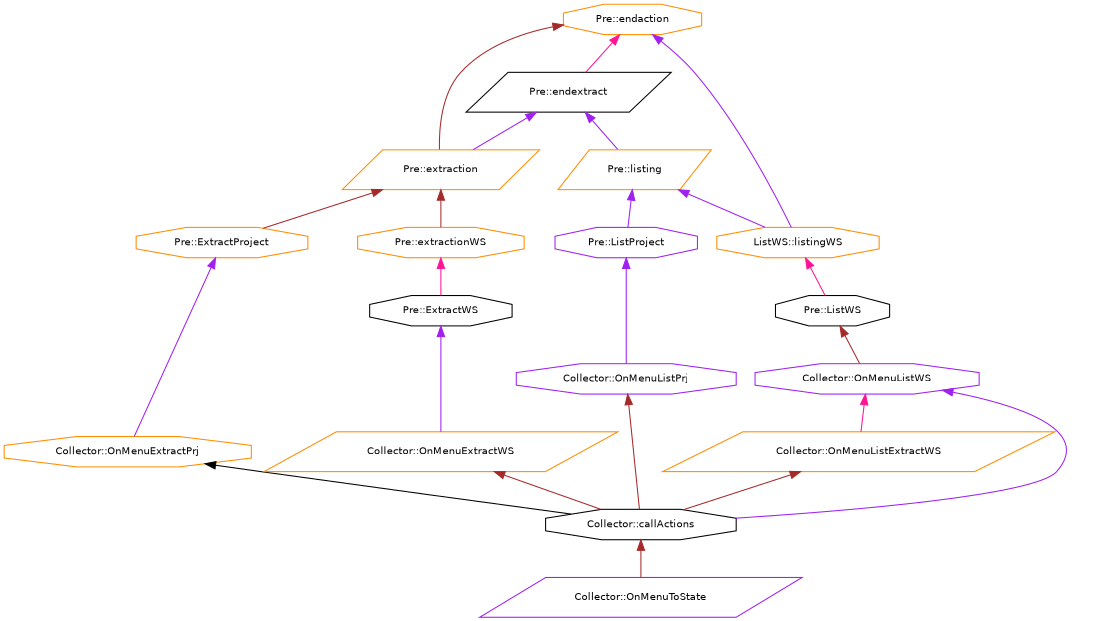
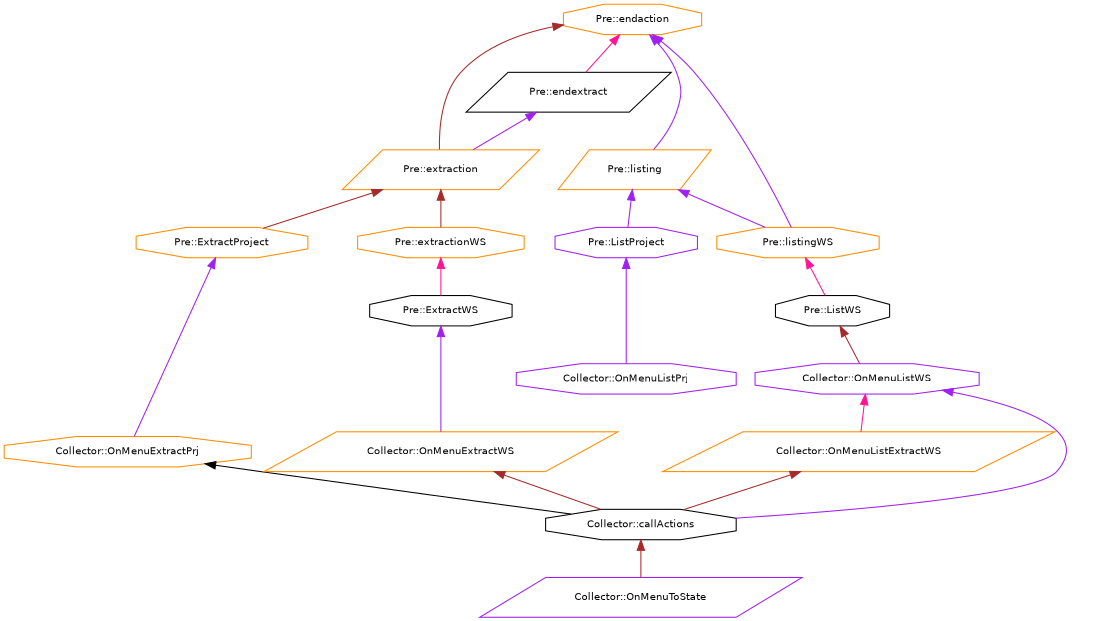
(605, 135) -> (681, 97)
(798, 243) -> (798, 243)
(634, 457) -> none
